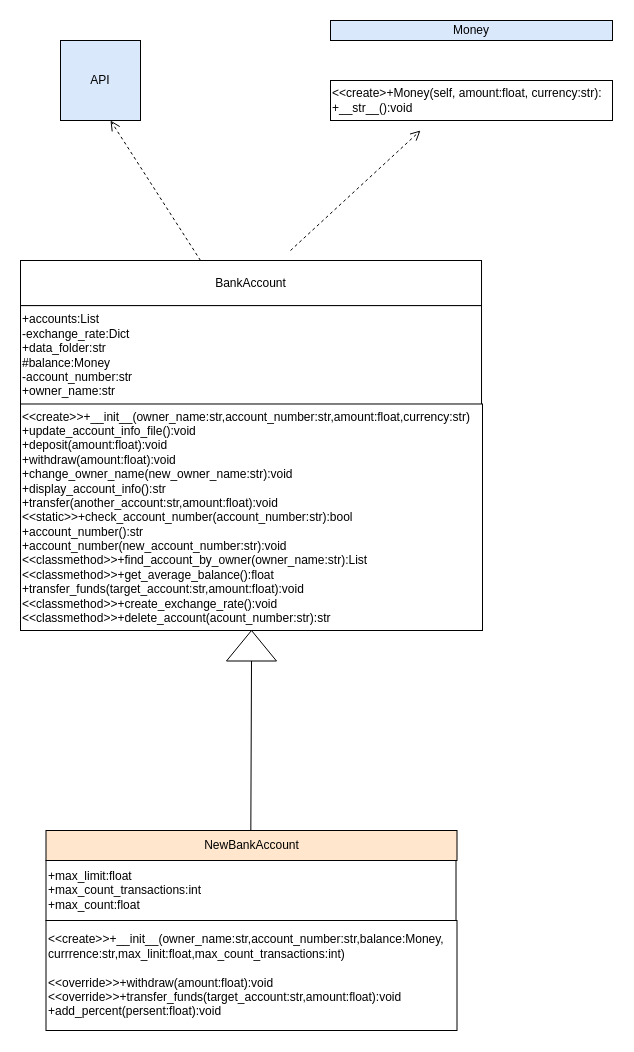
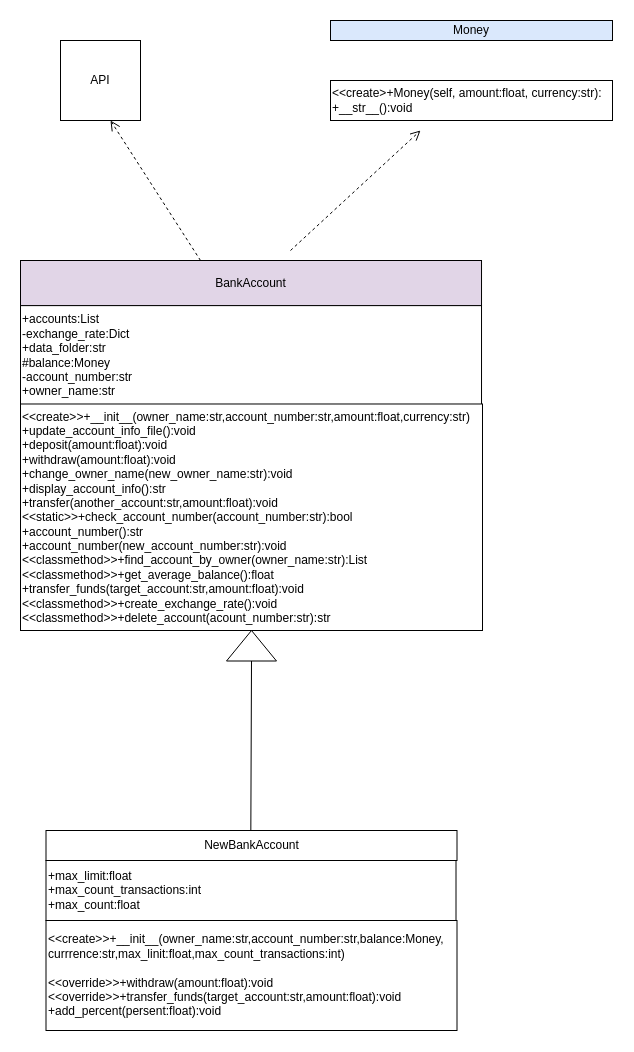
(101, 81) -> (101, 81)
(251, 283) -> (251, 283)
(252, 846) -> (252, 846)
